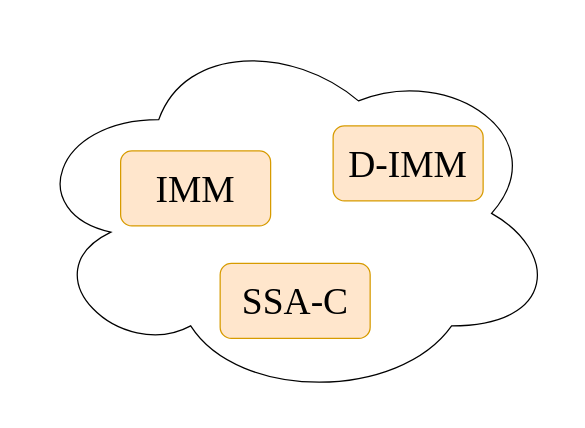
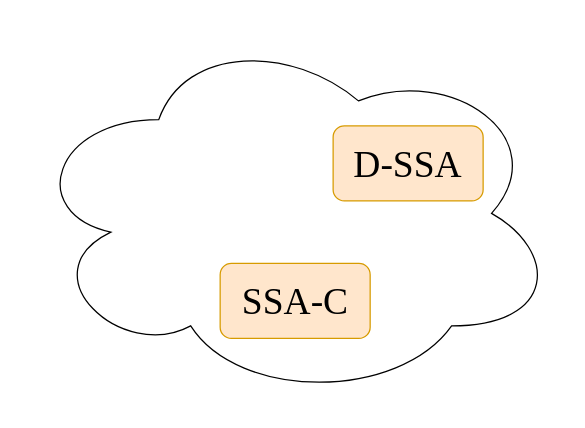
(408, 163) -> (408, 163)
(196, 188) -> none
